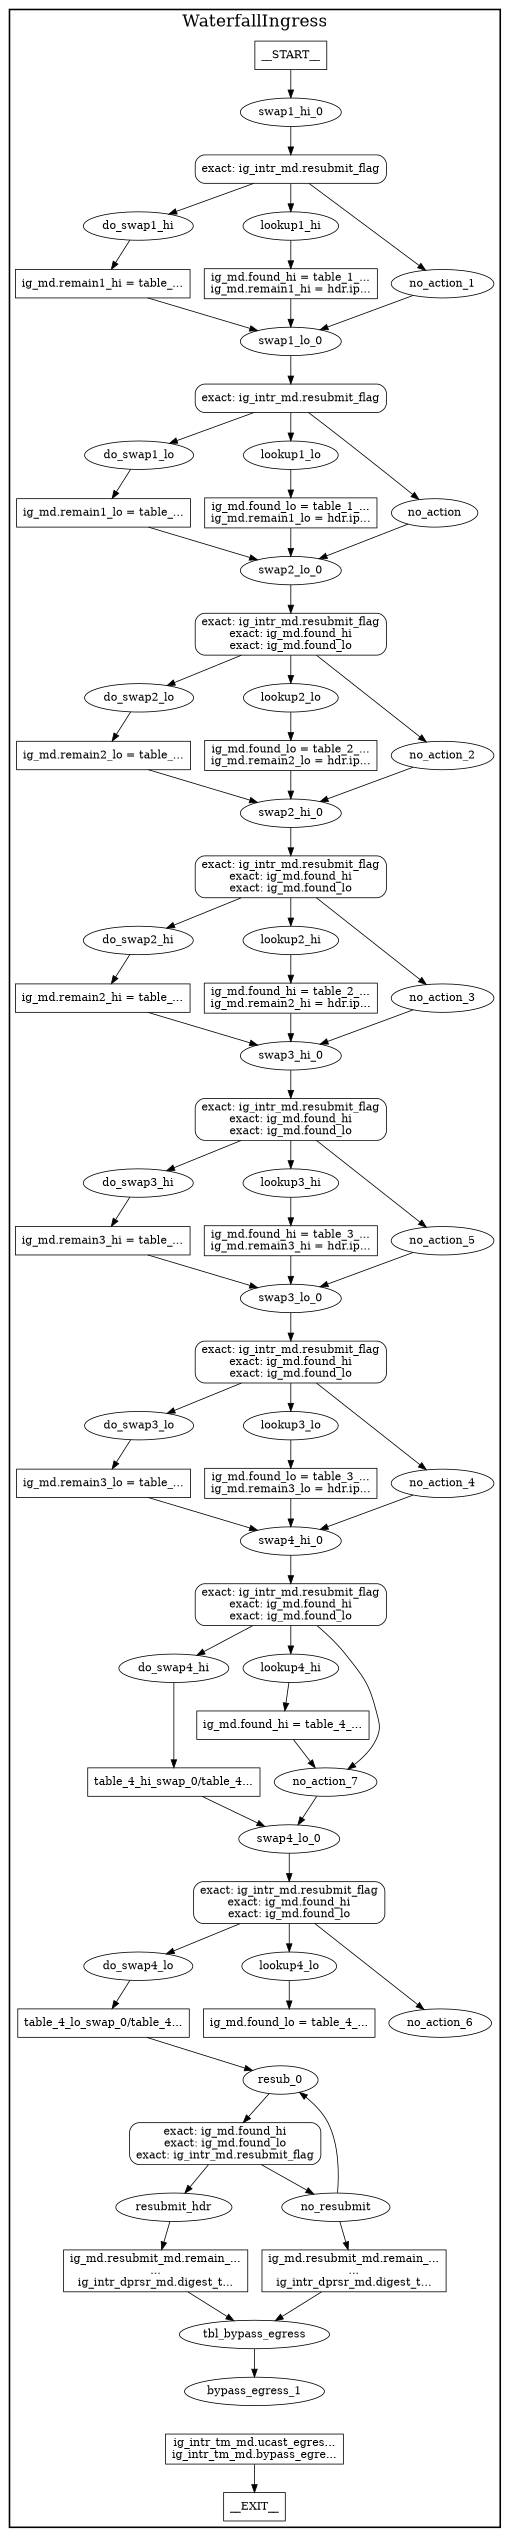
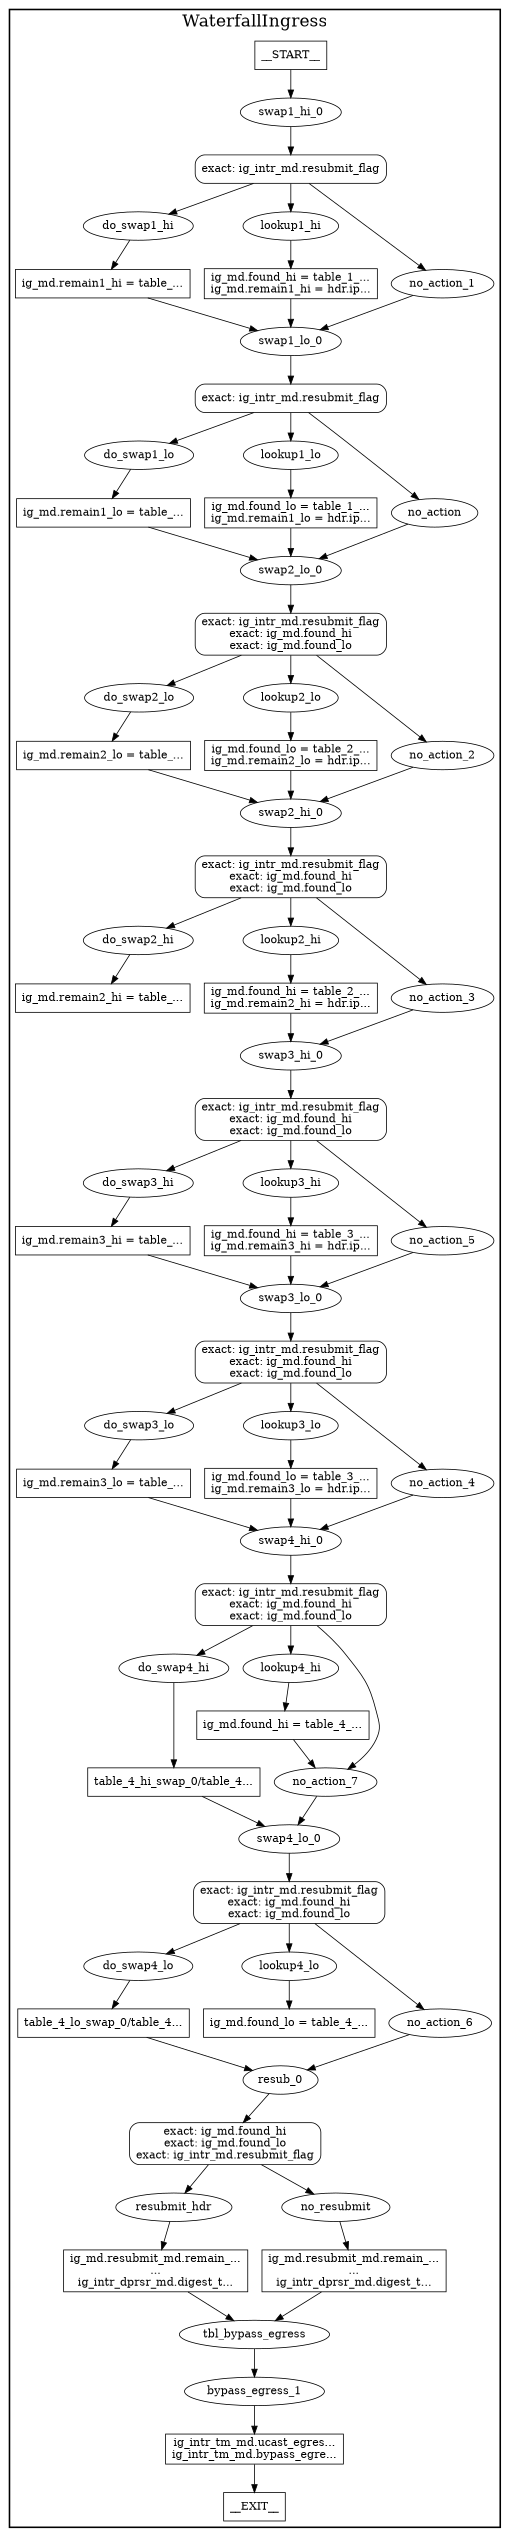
(199, 1028) -> none
(334, 2140) -> (362, 2051)
none -> (254, 2416)
